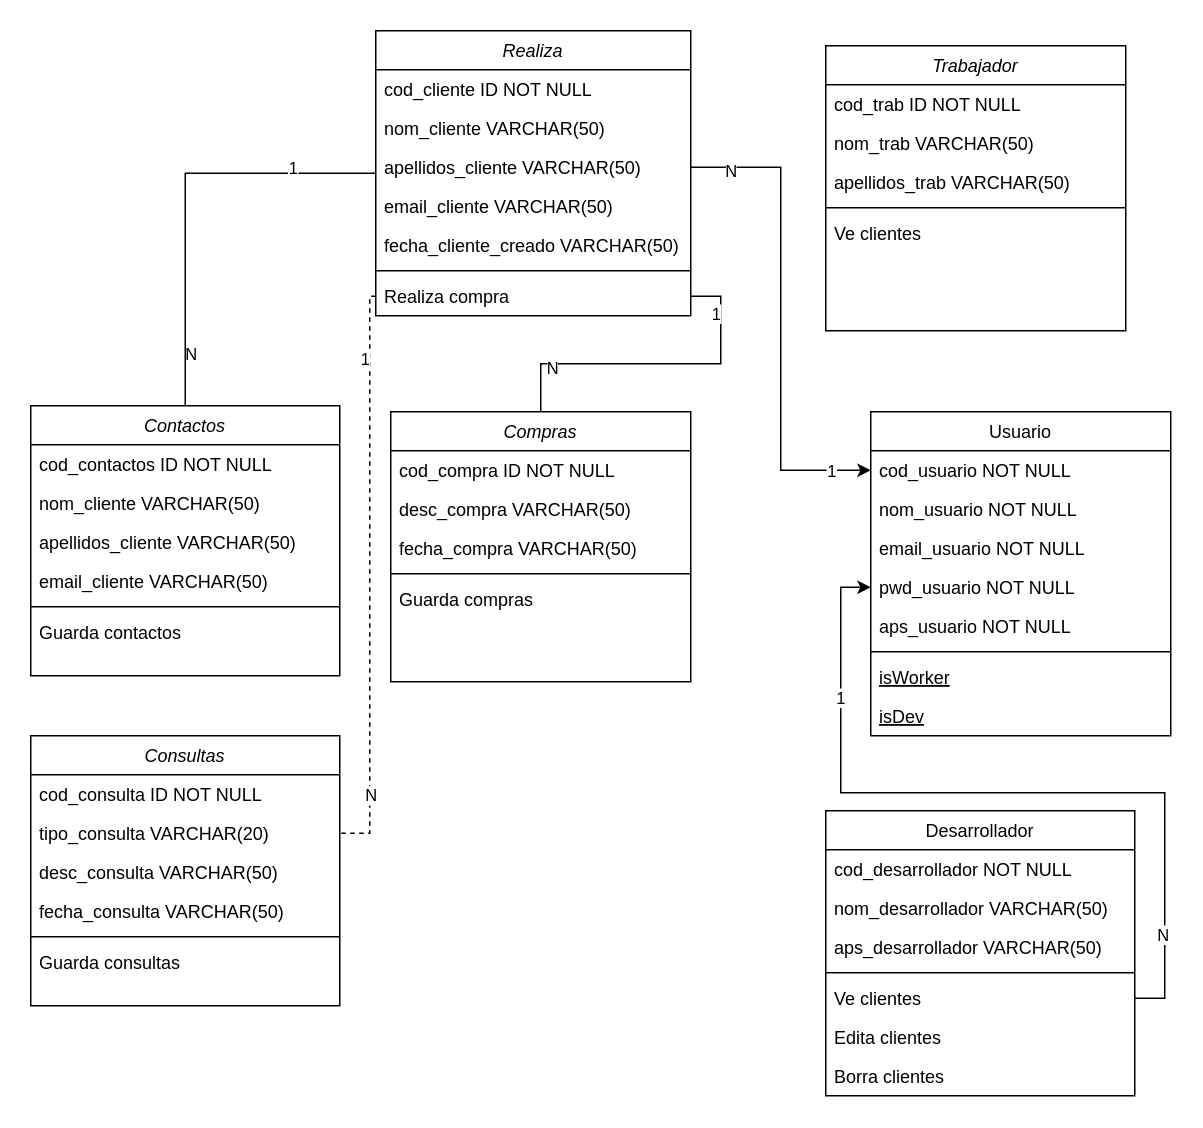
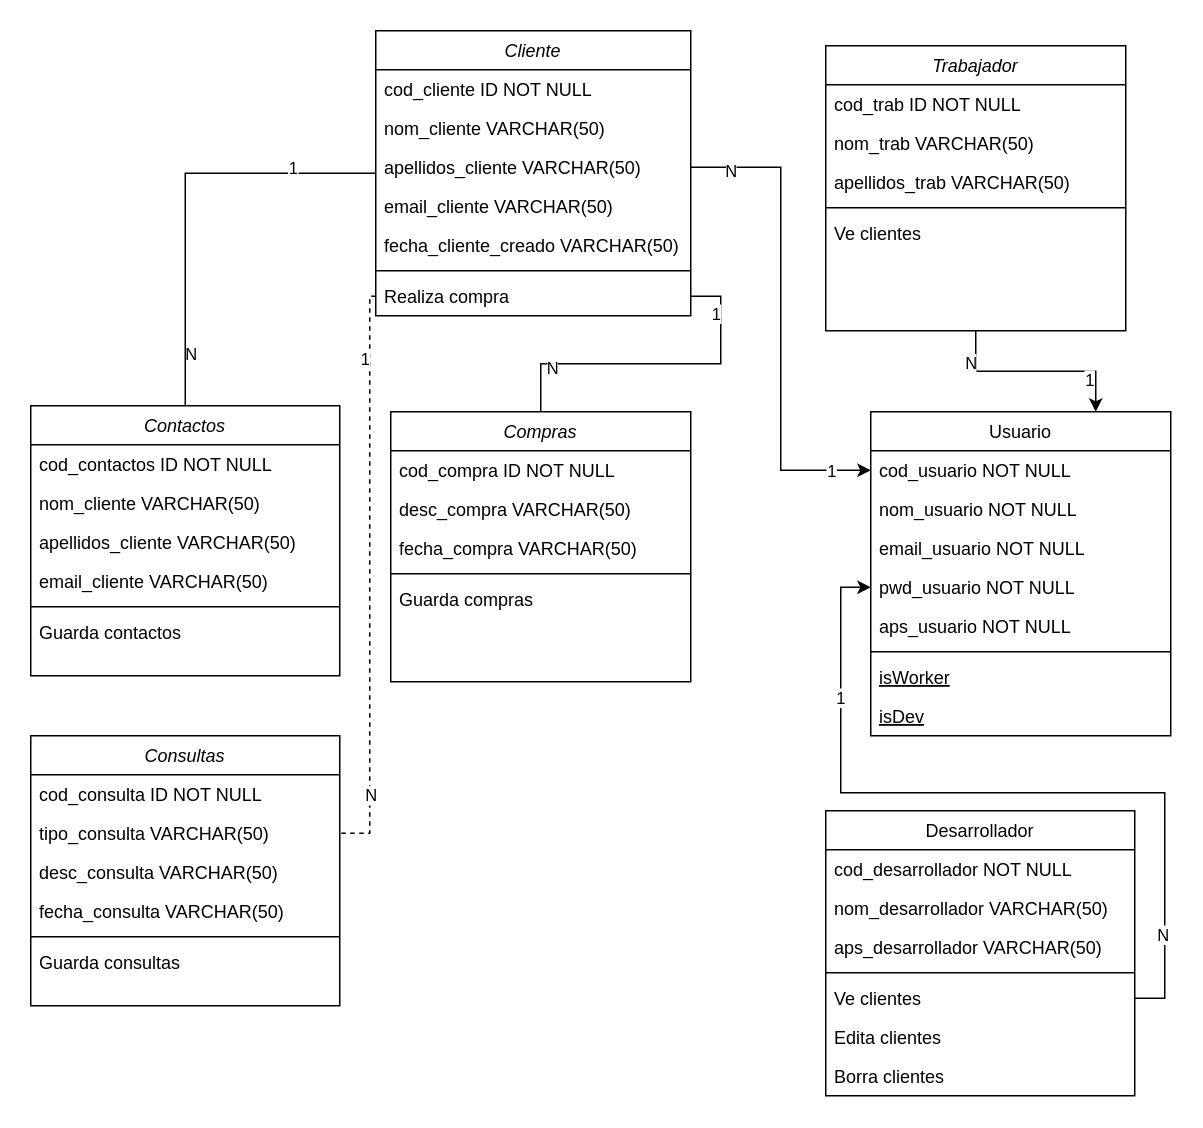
(533, 51) -> (533, 51)
none -> (1011, 371)
(158, 834) -> (158, 834)
